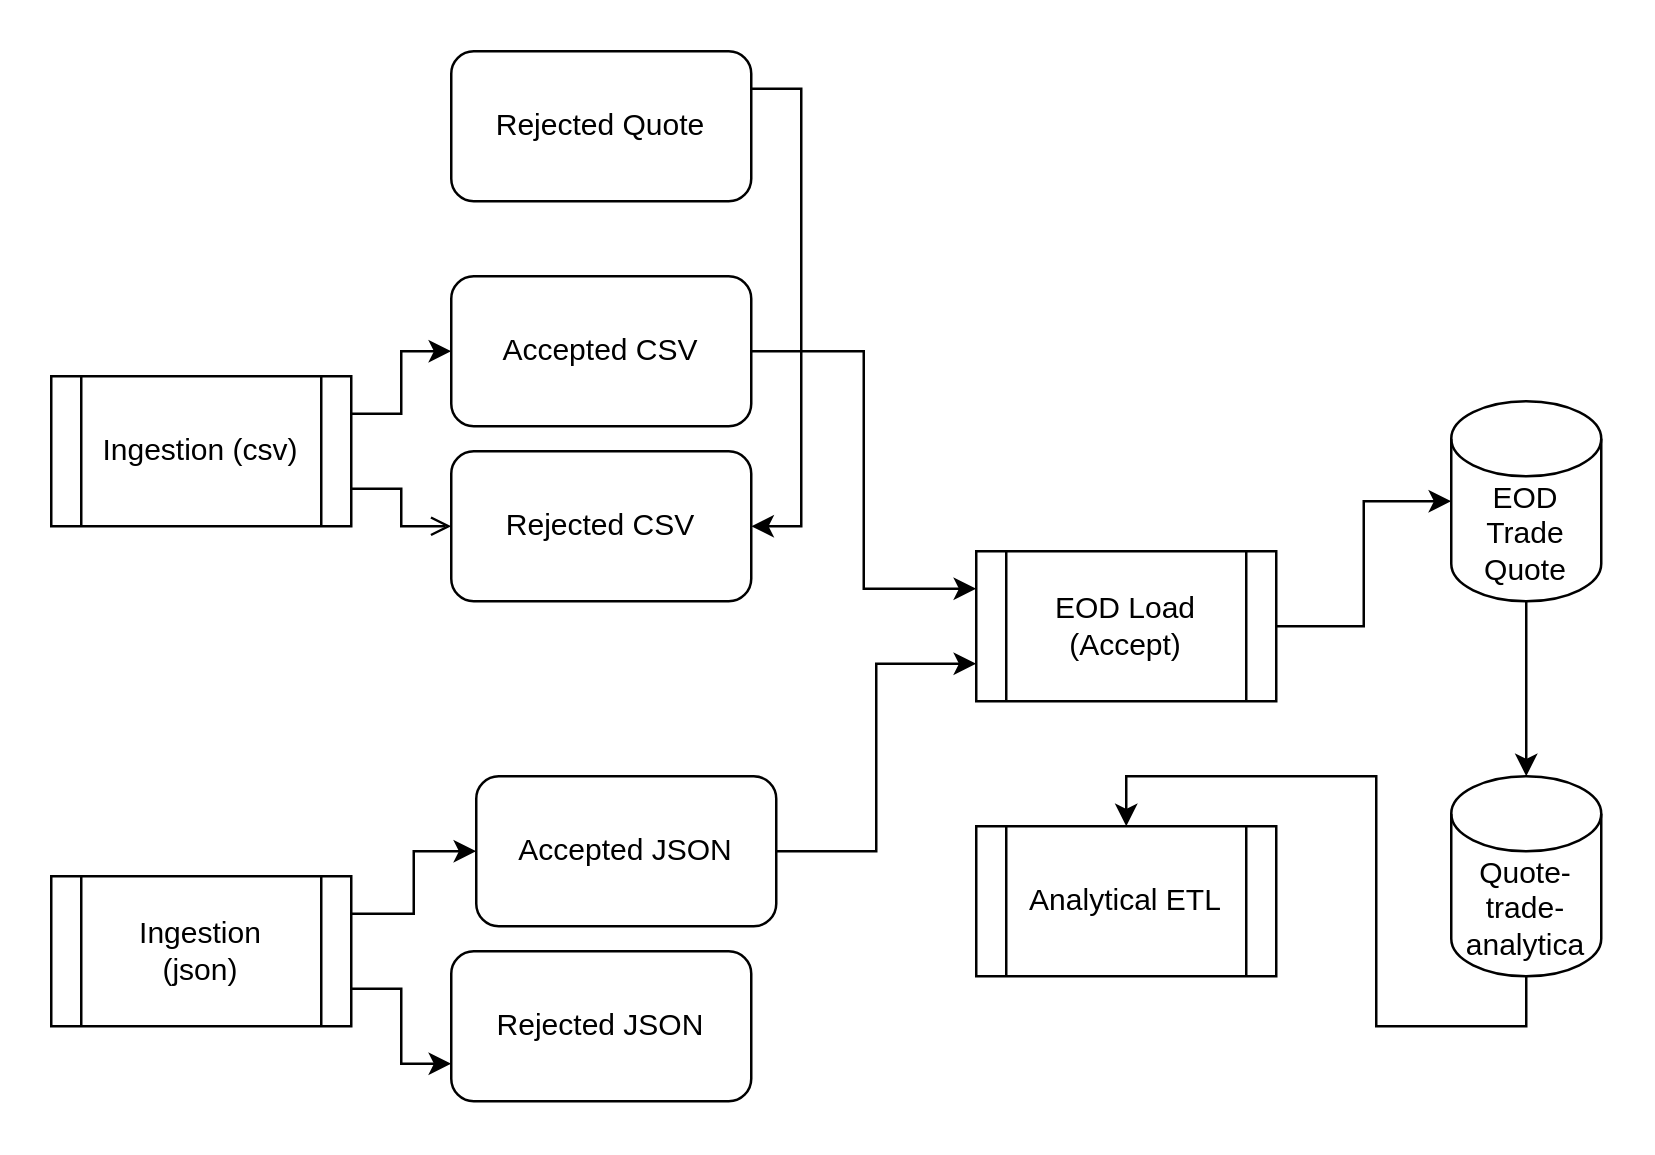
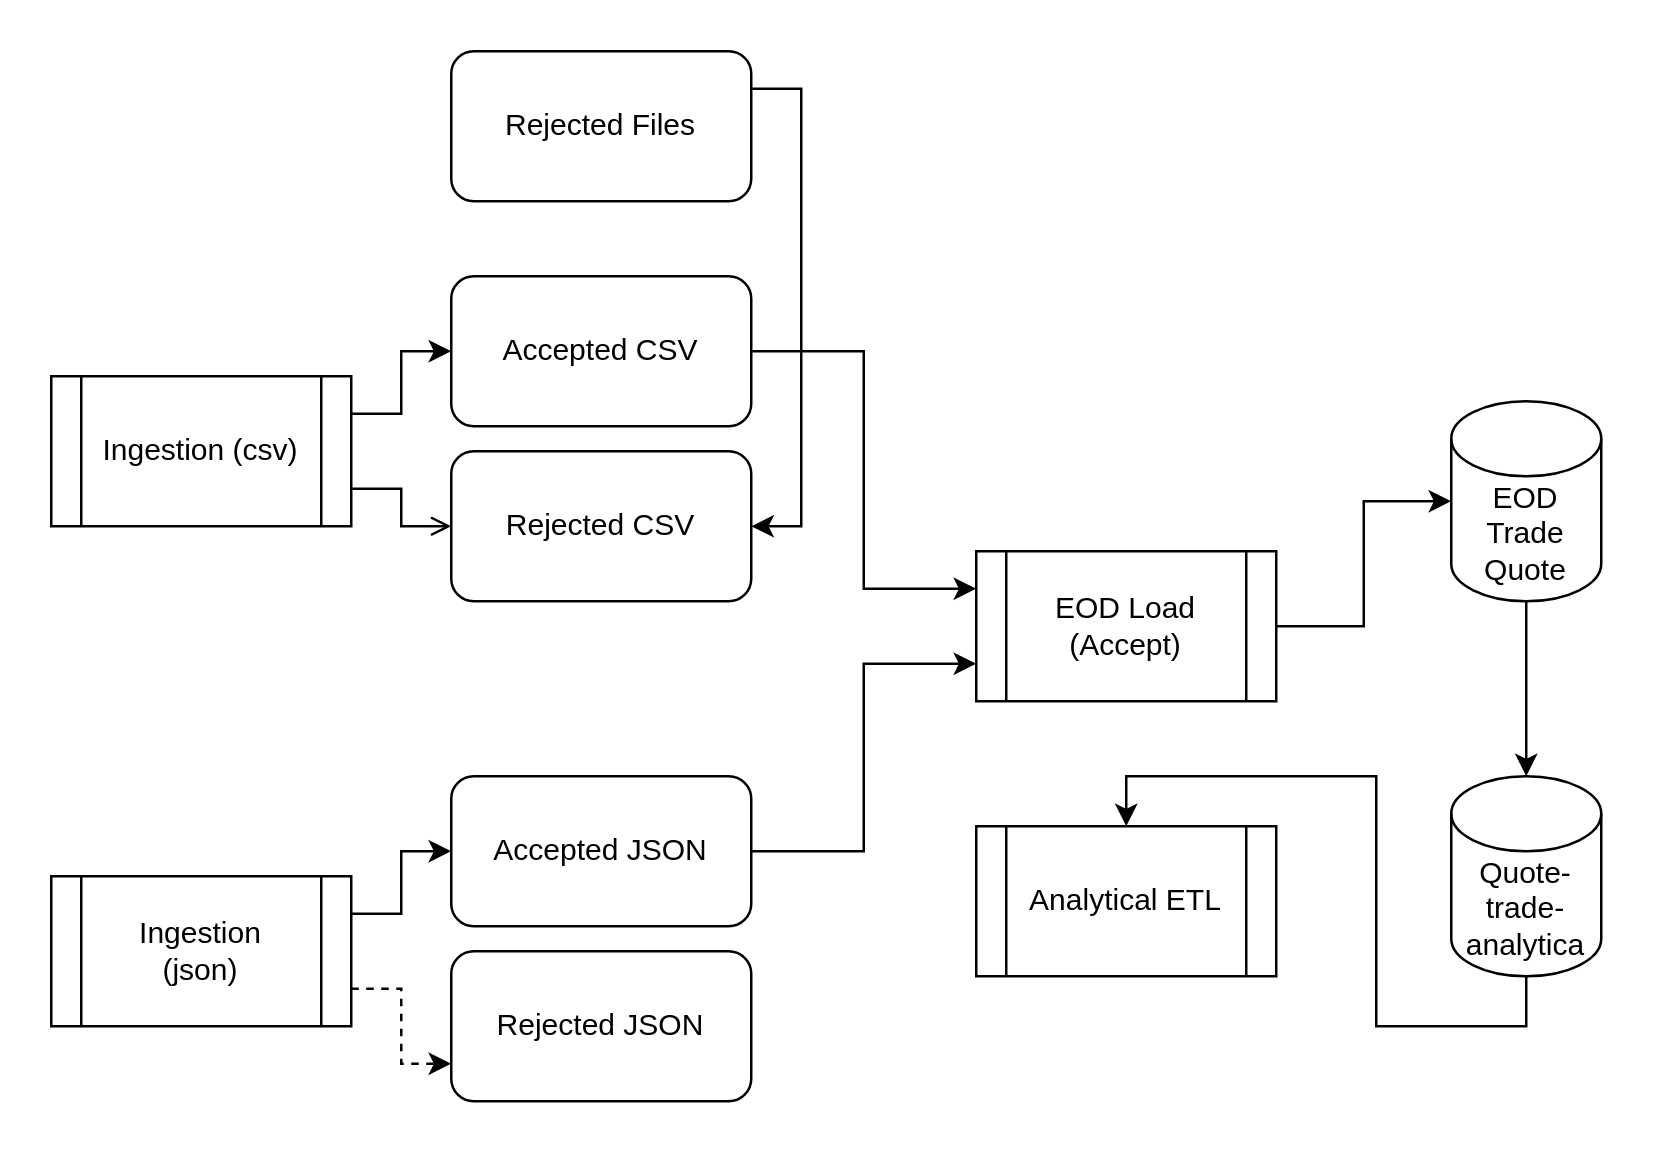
(601, 126) -> (601, 126)
(626, 851) -> (601, 851)
(401, 1015) -> (401, 1015)
